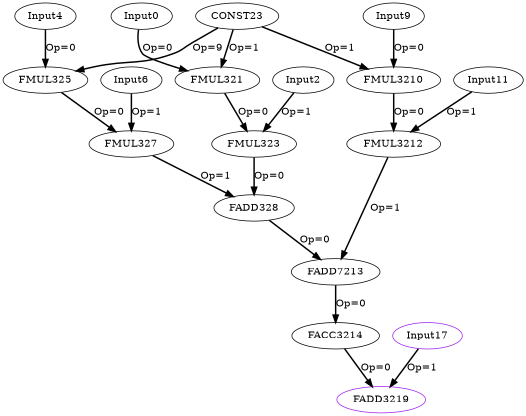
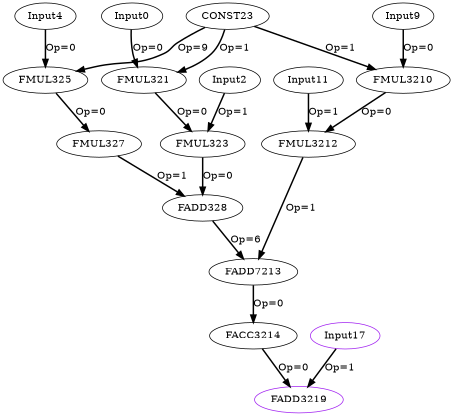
(131, 80) -> none
(315, 240) -> (246, 240)
